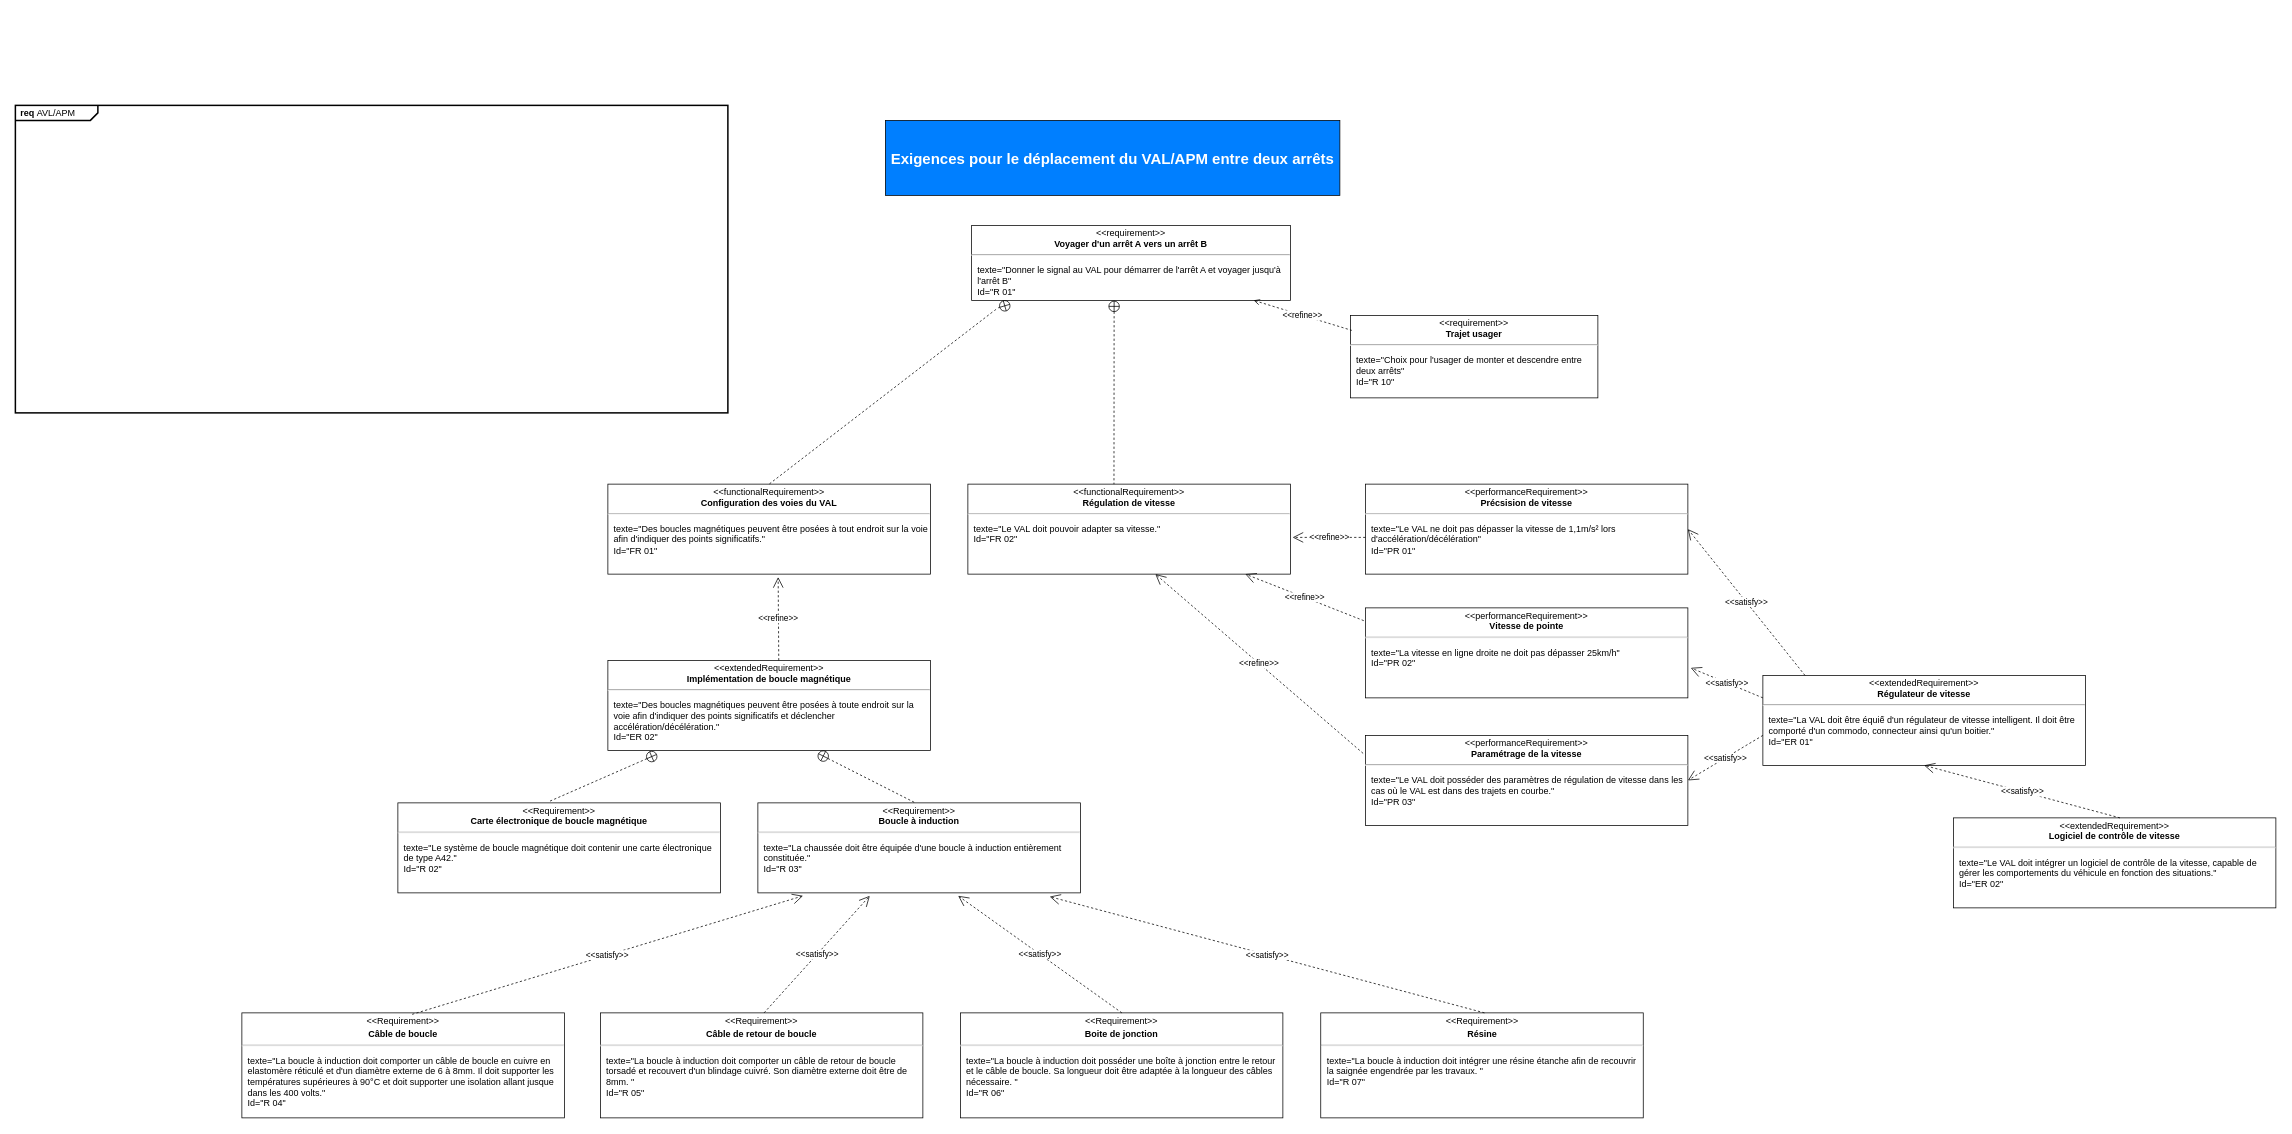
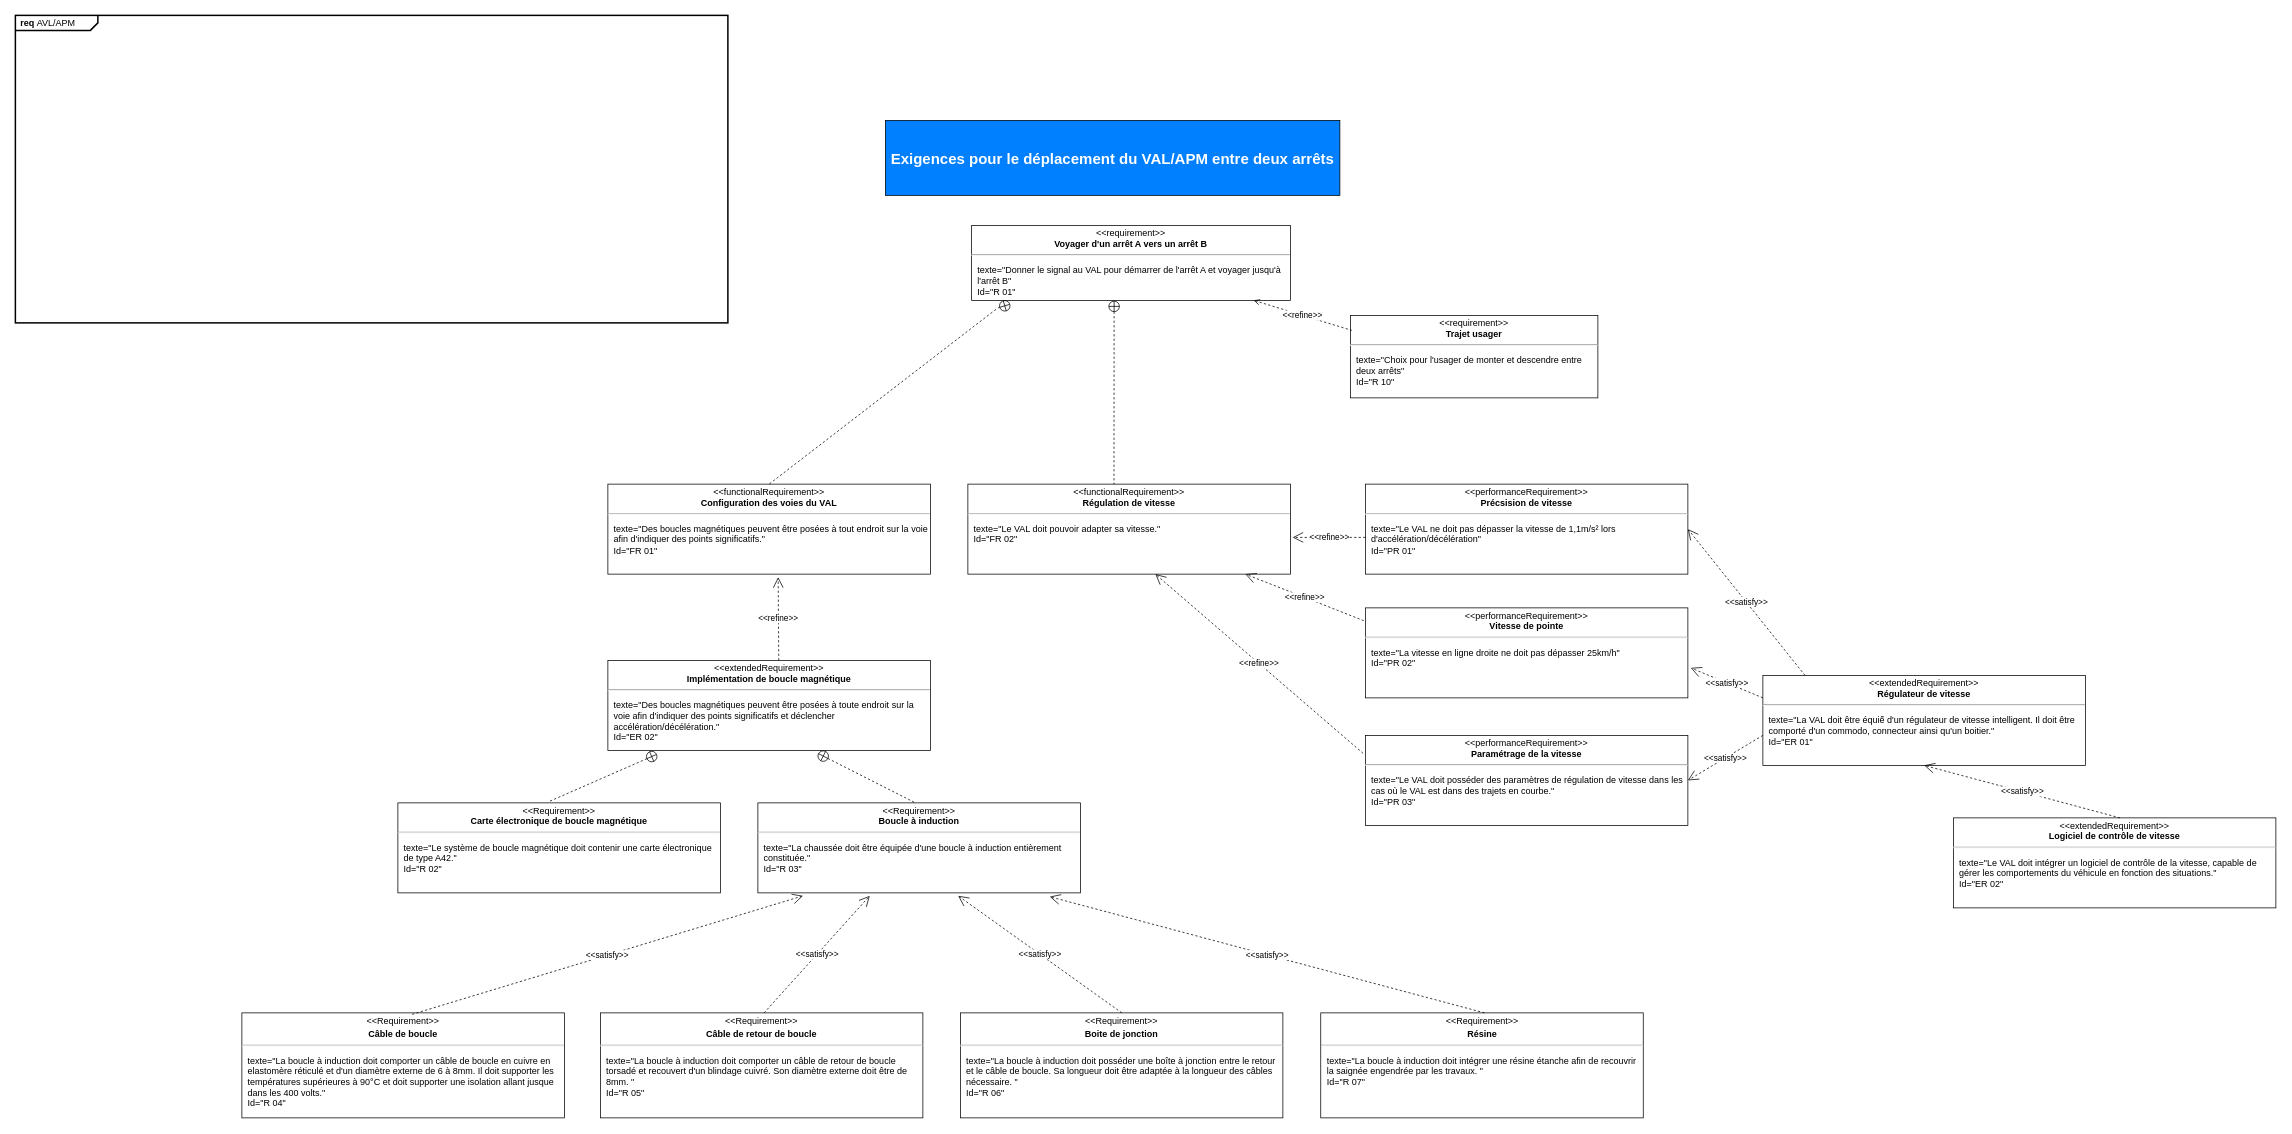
(372, 259) -> (372, 169)
